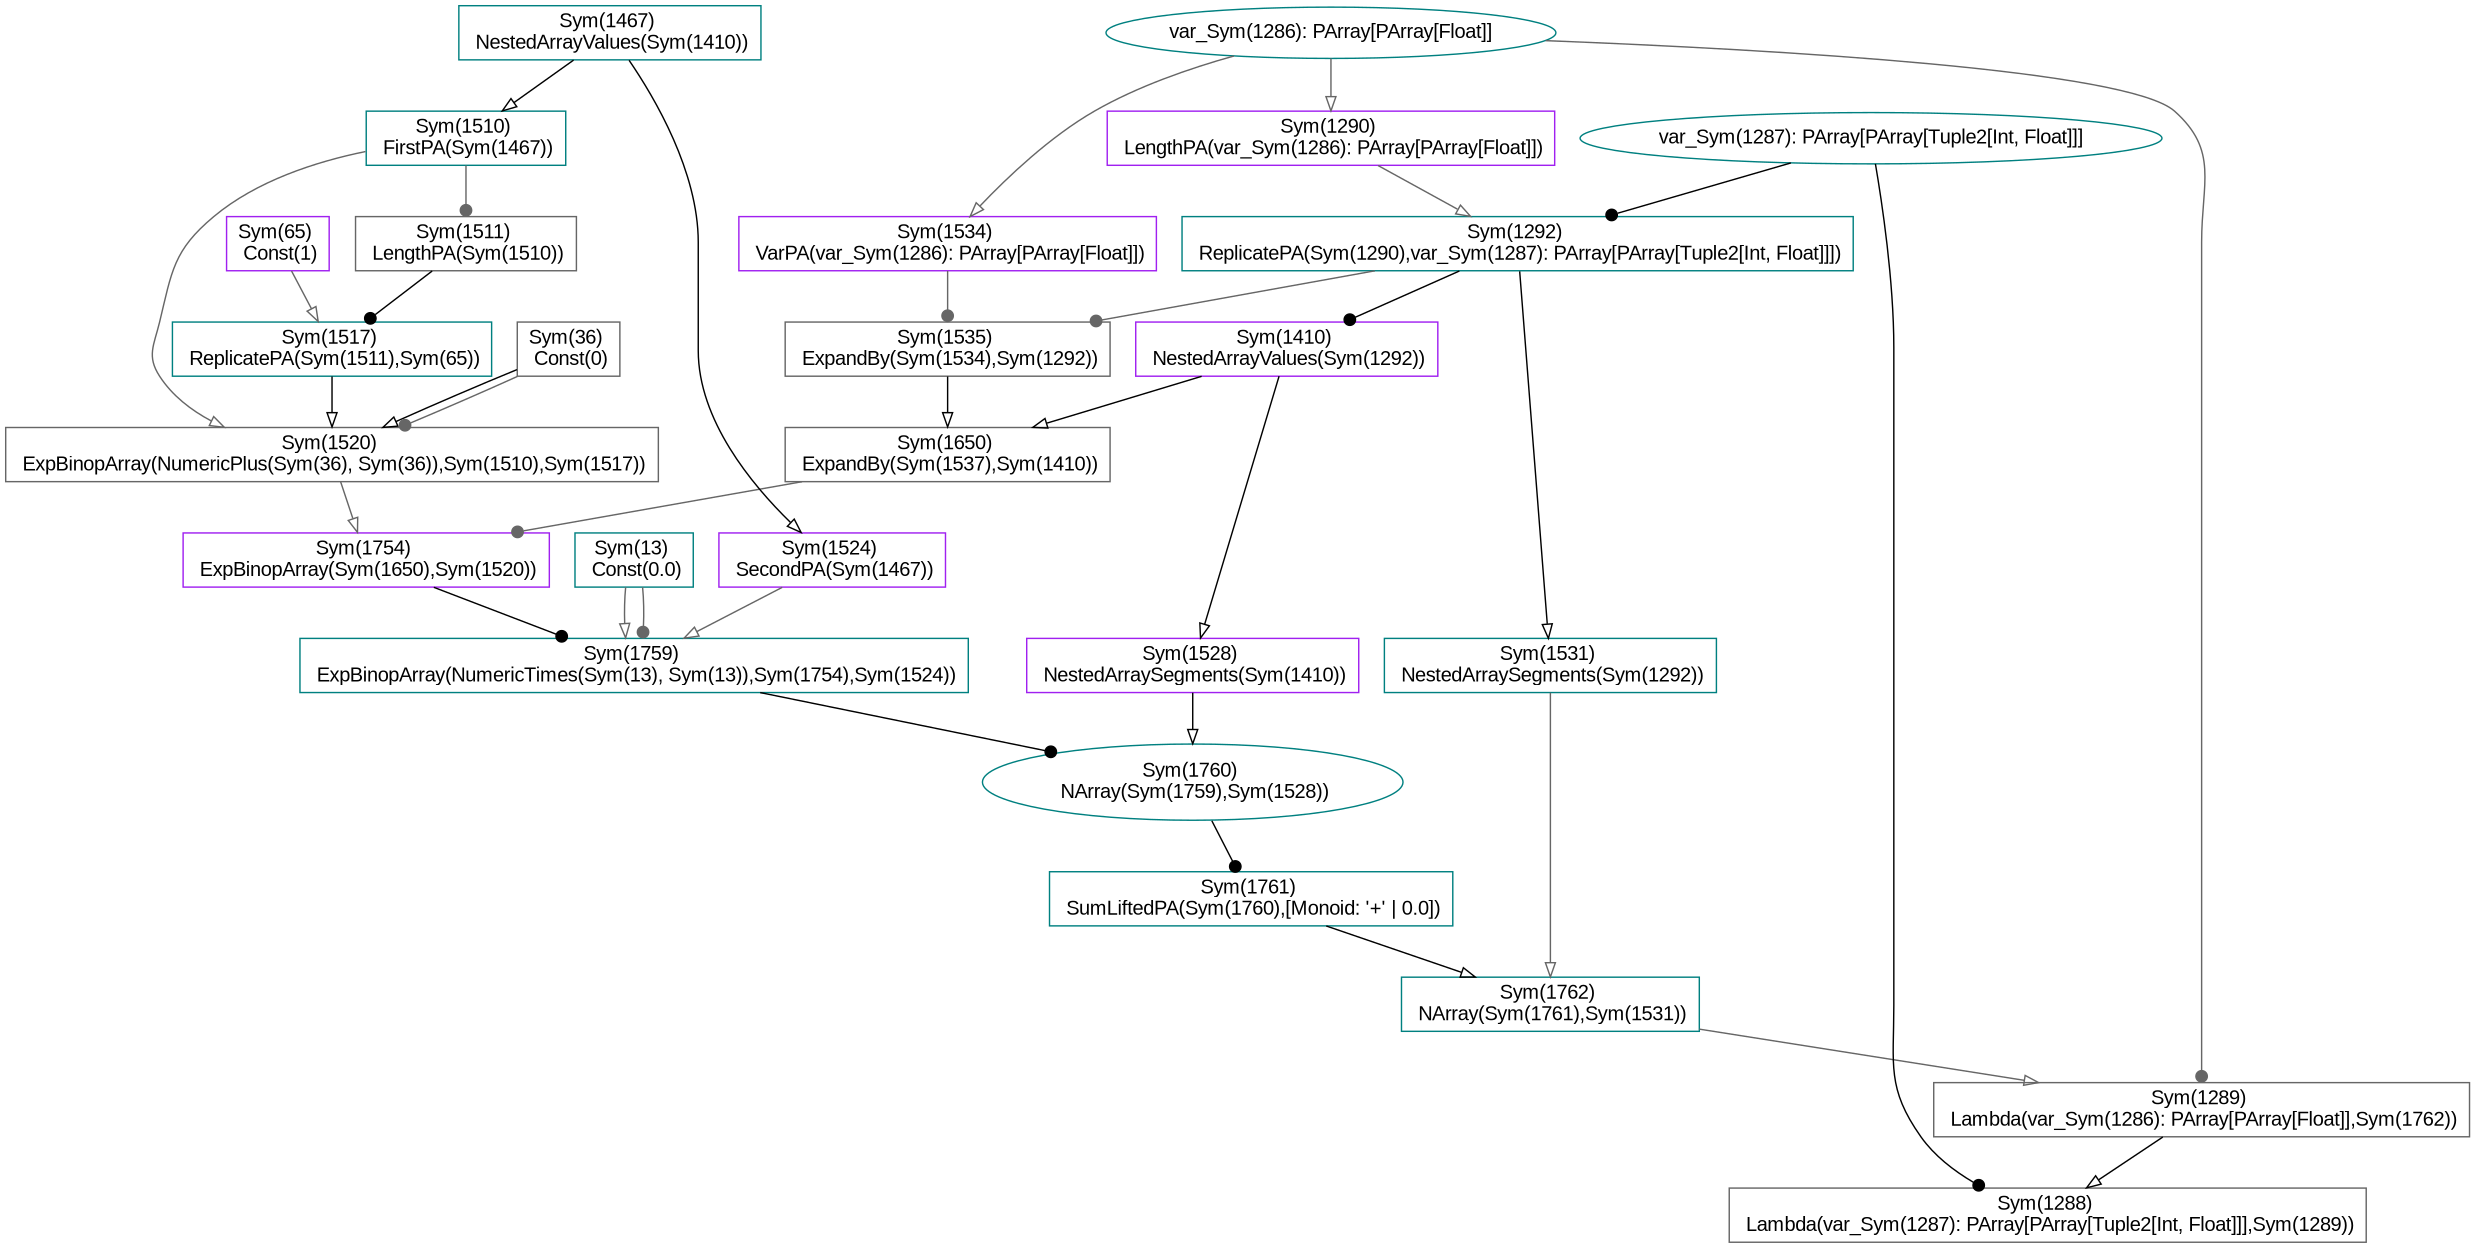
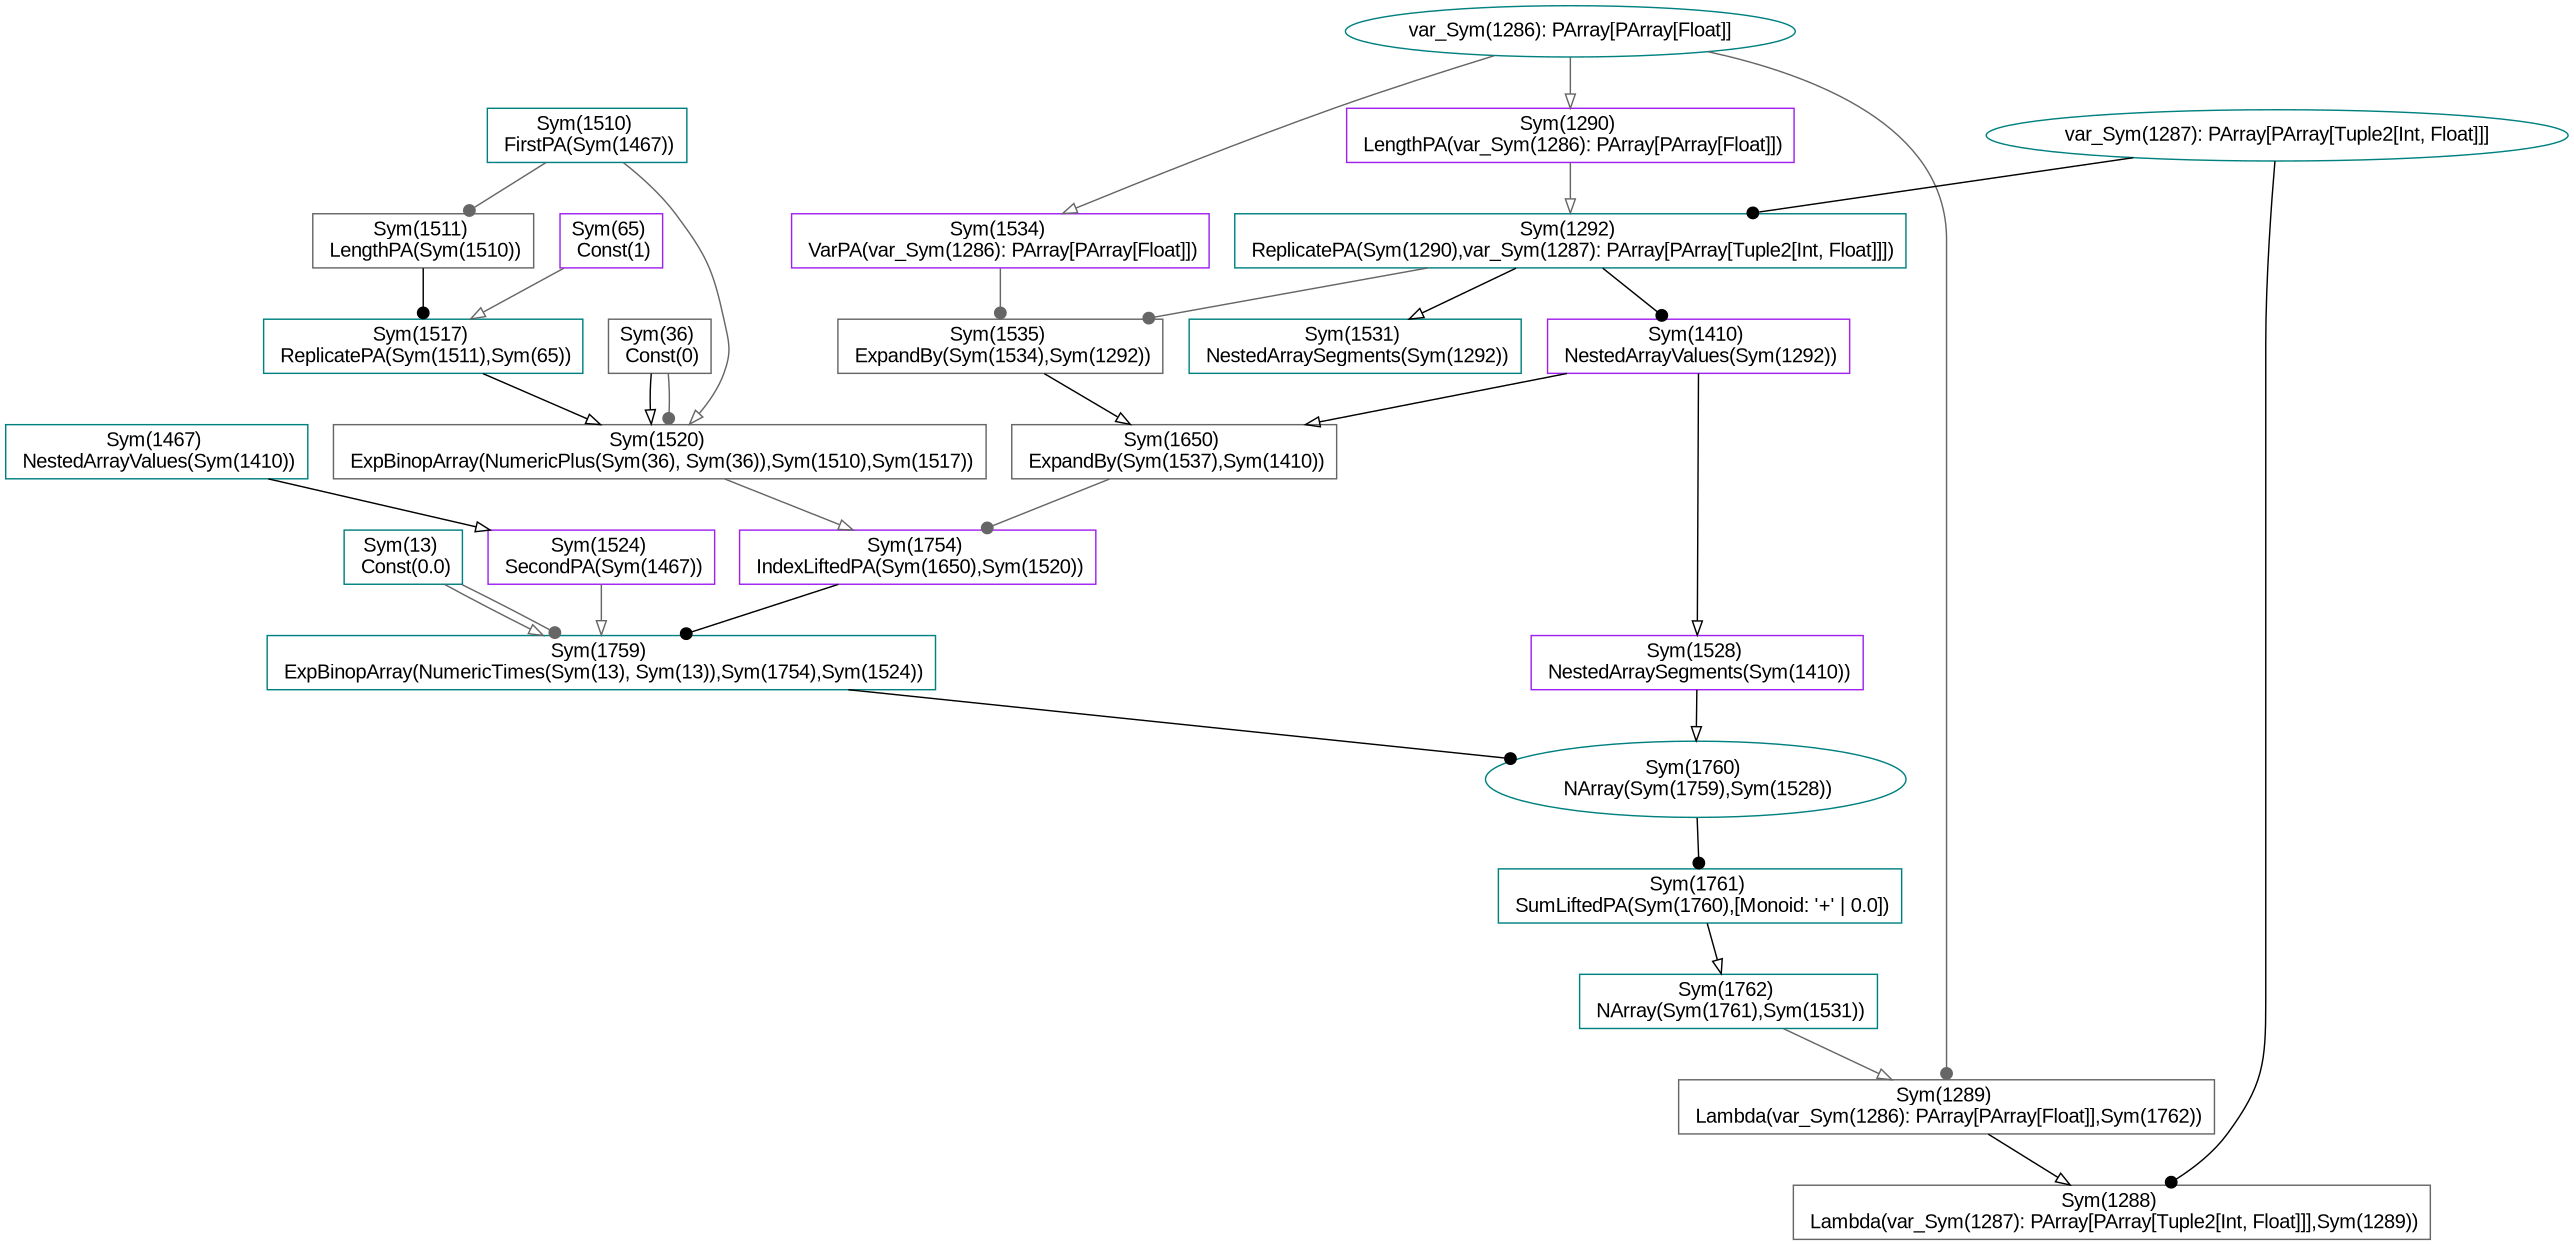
(544, 81) -> none
(366, 560) -> (918, 557)
(1550, 828) -> none
